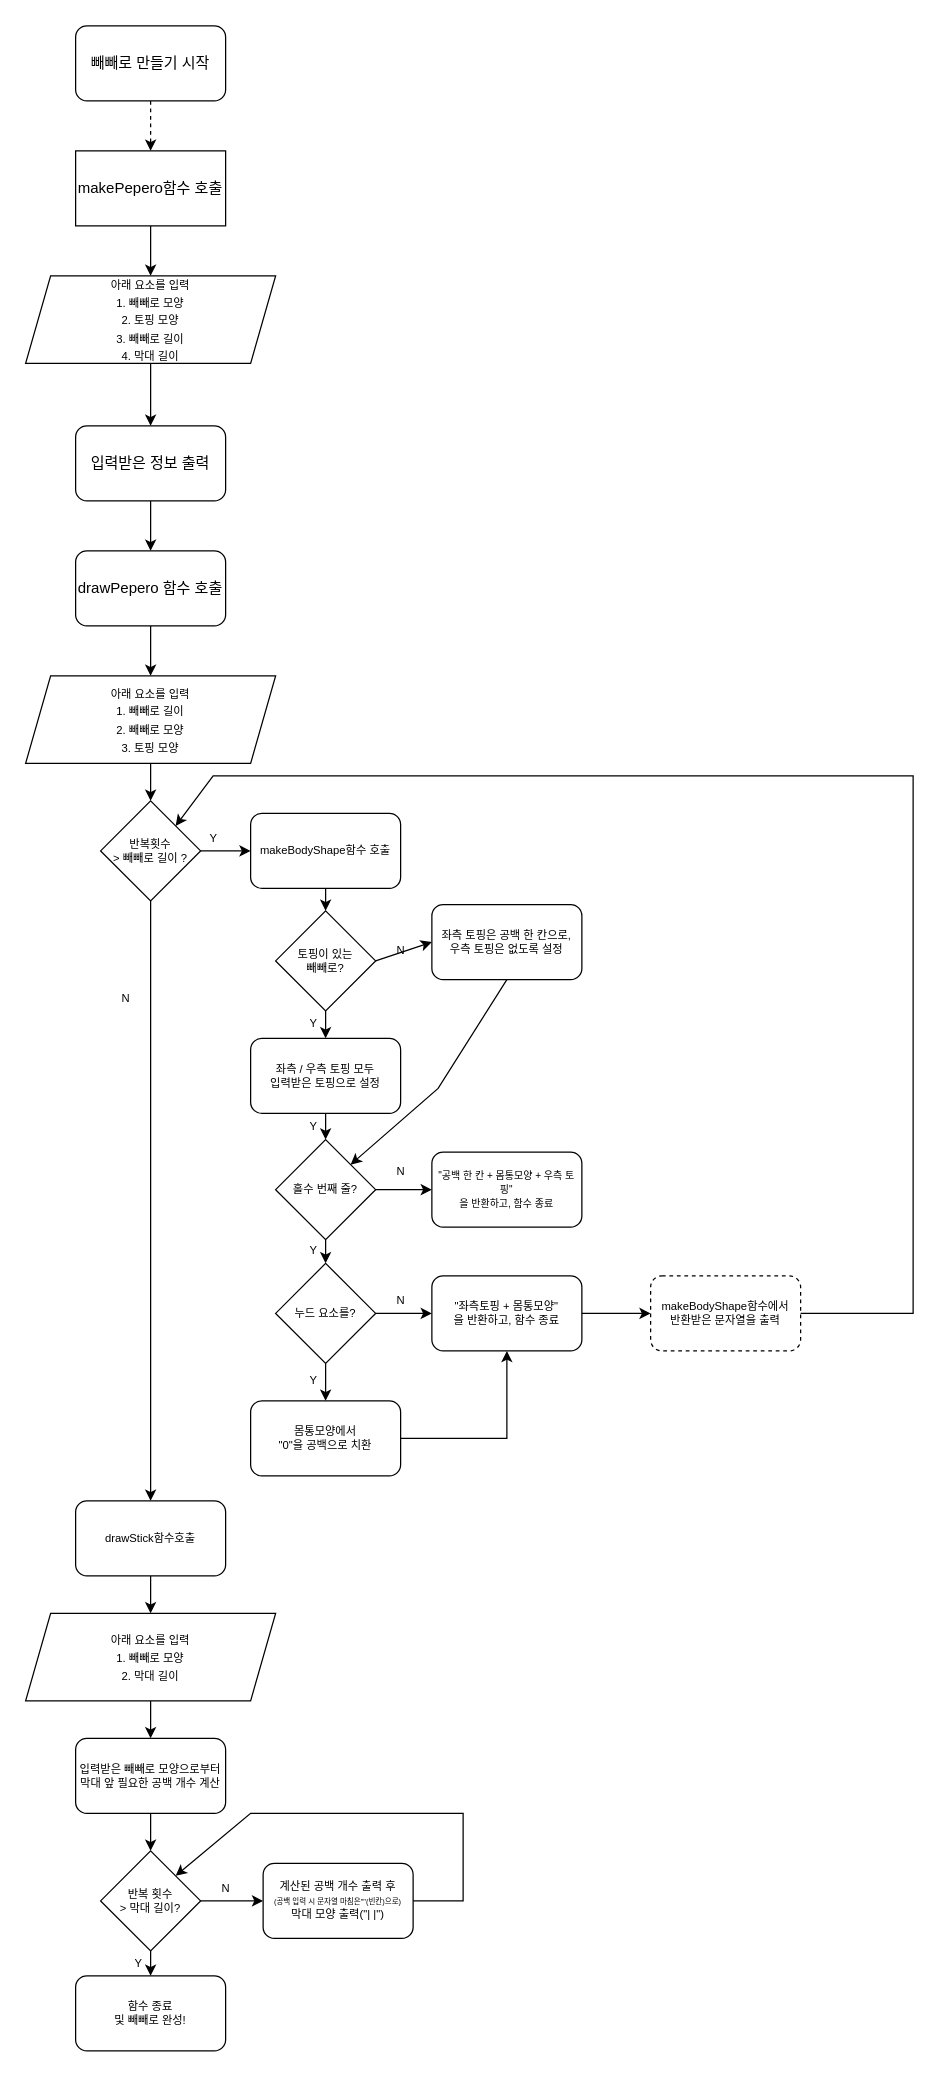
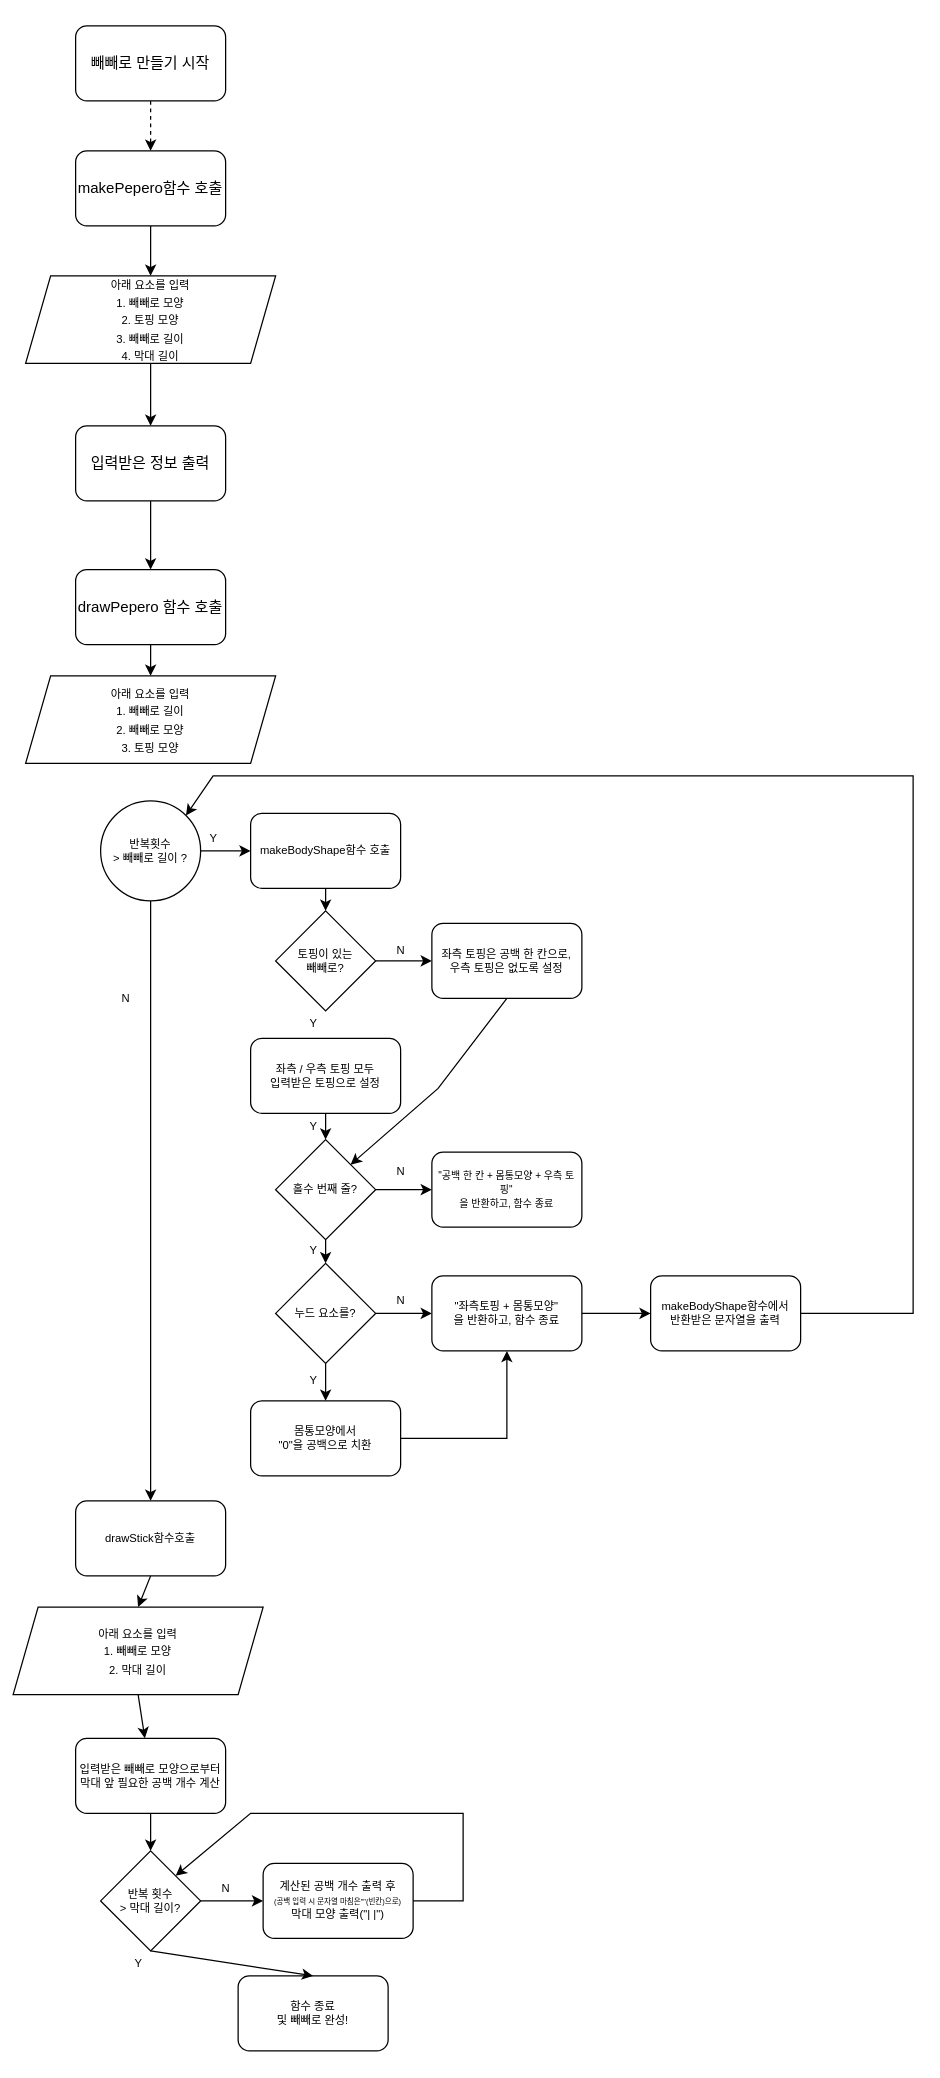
(151, 188) -> (151, 188)
(151, 588) -> (151, 607)
(151, 777) -> none
(151, 851) -> (151, 851)
(507, 942) -> (507, 961)
(326, 1020) -> none
(726, 1313) -> (726, 1313)
(151, 1657) -> (138, 1651)
(151, 2013) -> (313, 2013)
